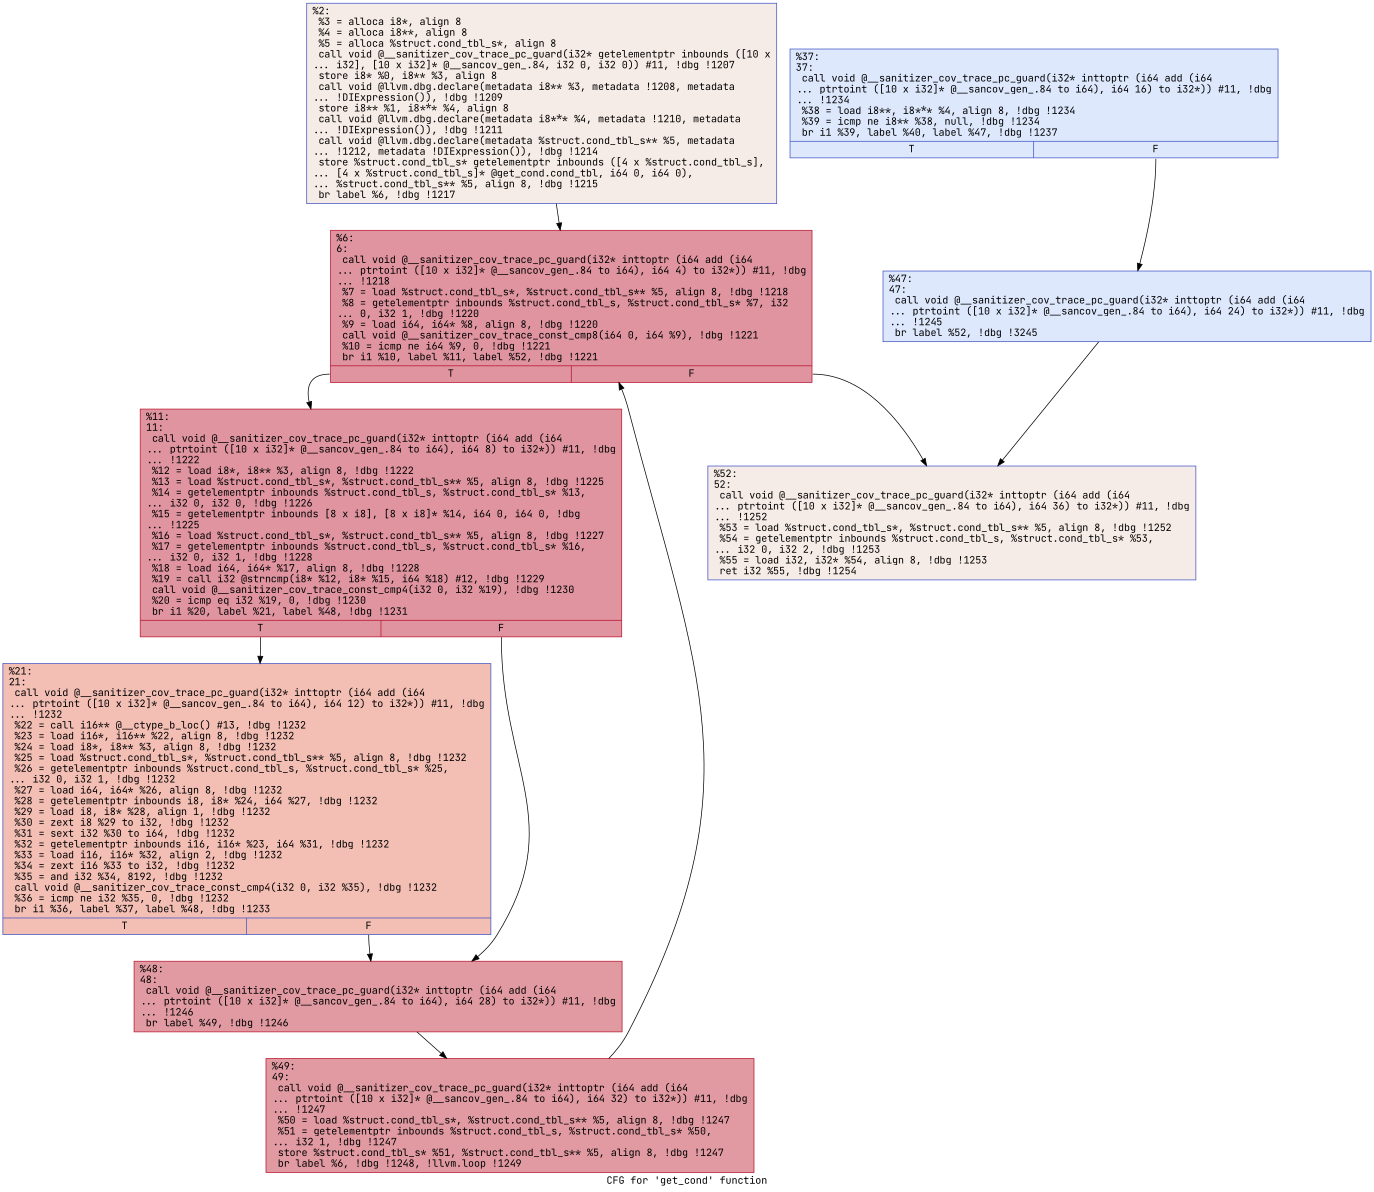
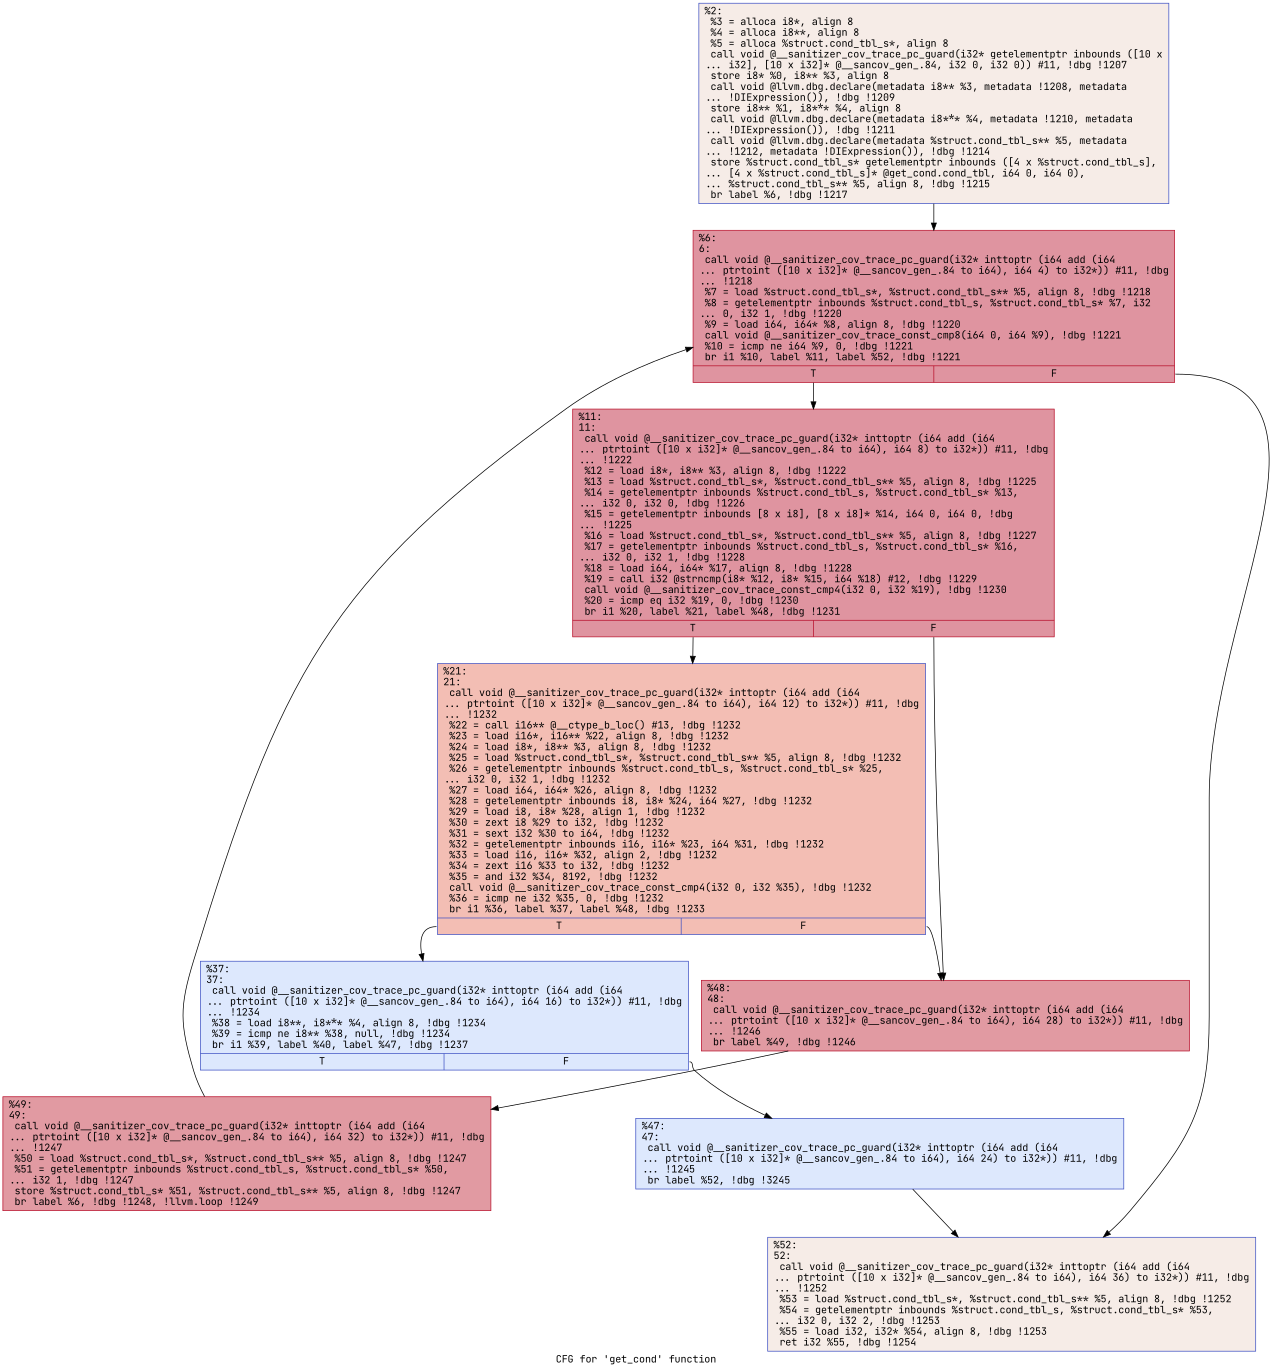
none -> (422, 936)
